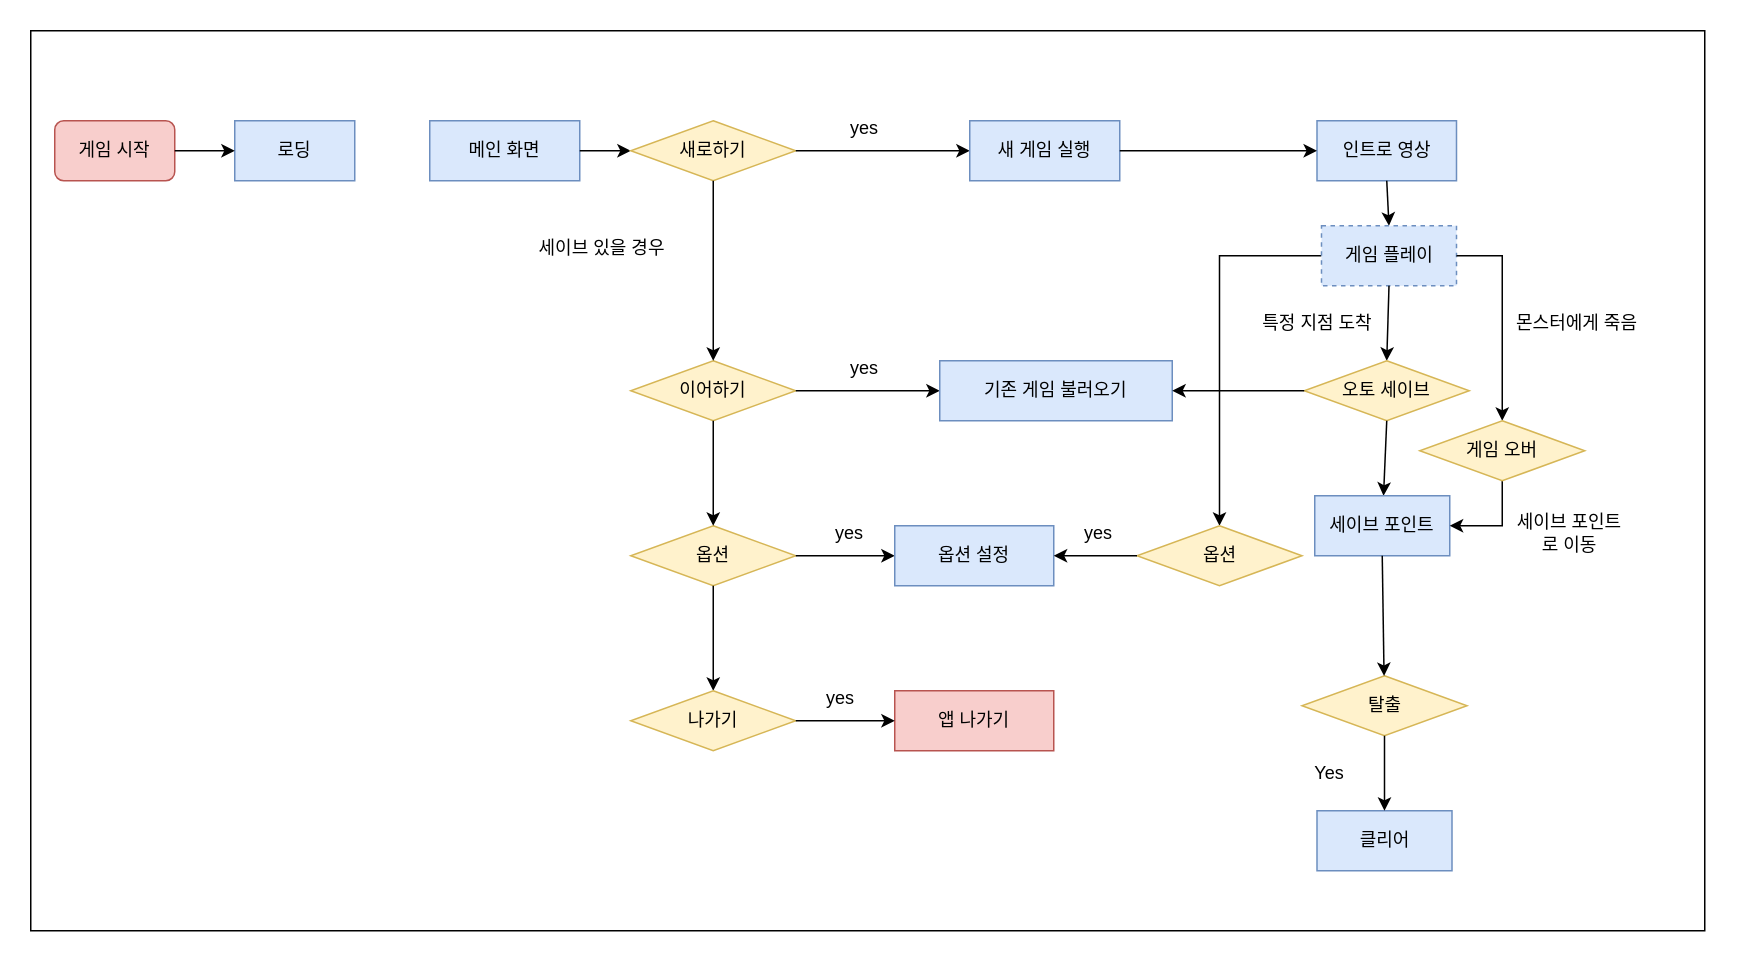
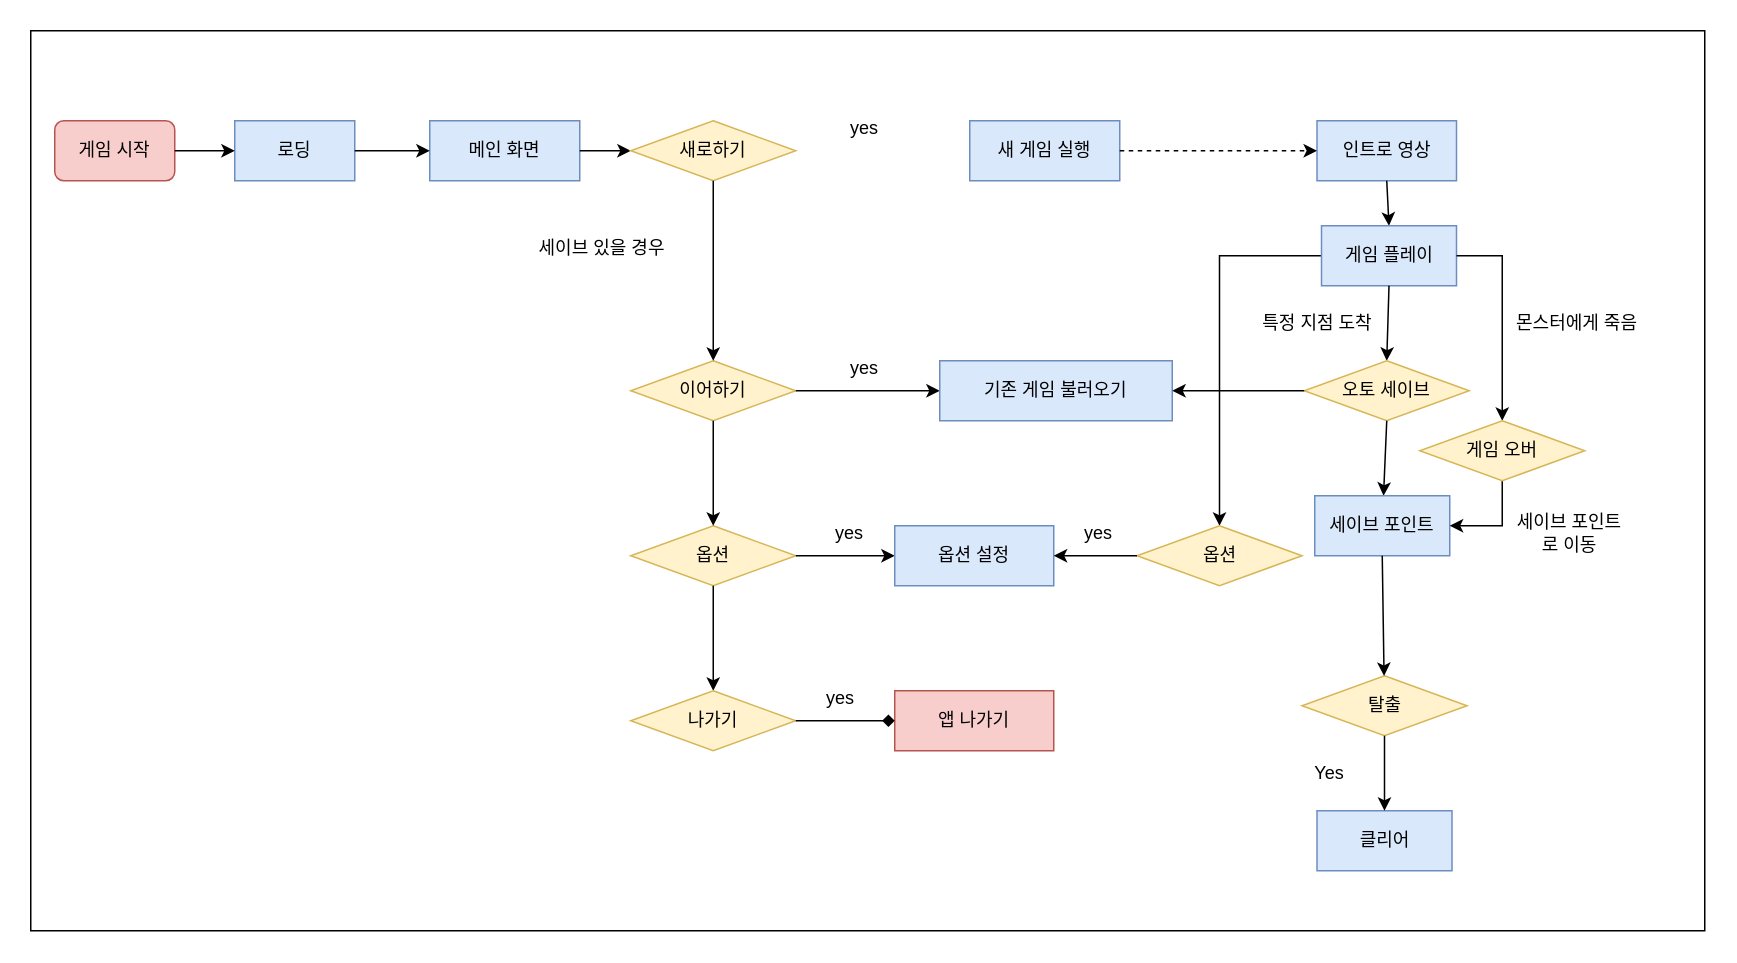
none -> (387, 151)
(878, 151) -> none
(1214, 151) -> (1214, 151)
(1389, 256) -> (1389, 256)
(883, 721) -> (882, 721)
